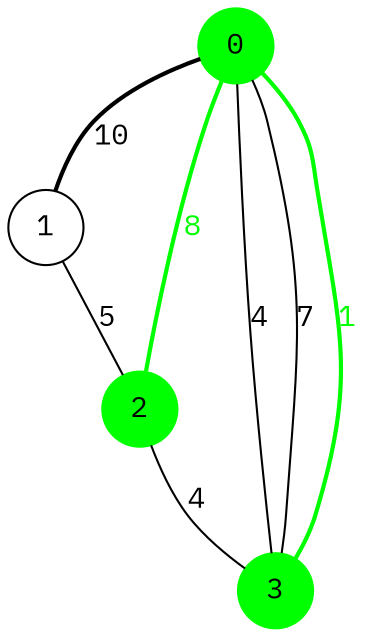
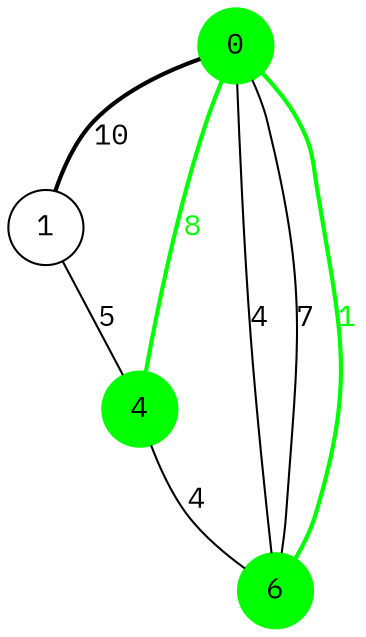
(140, 409) -> (140, 409)
(276, 591) -> (276, 591)
